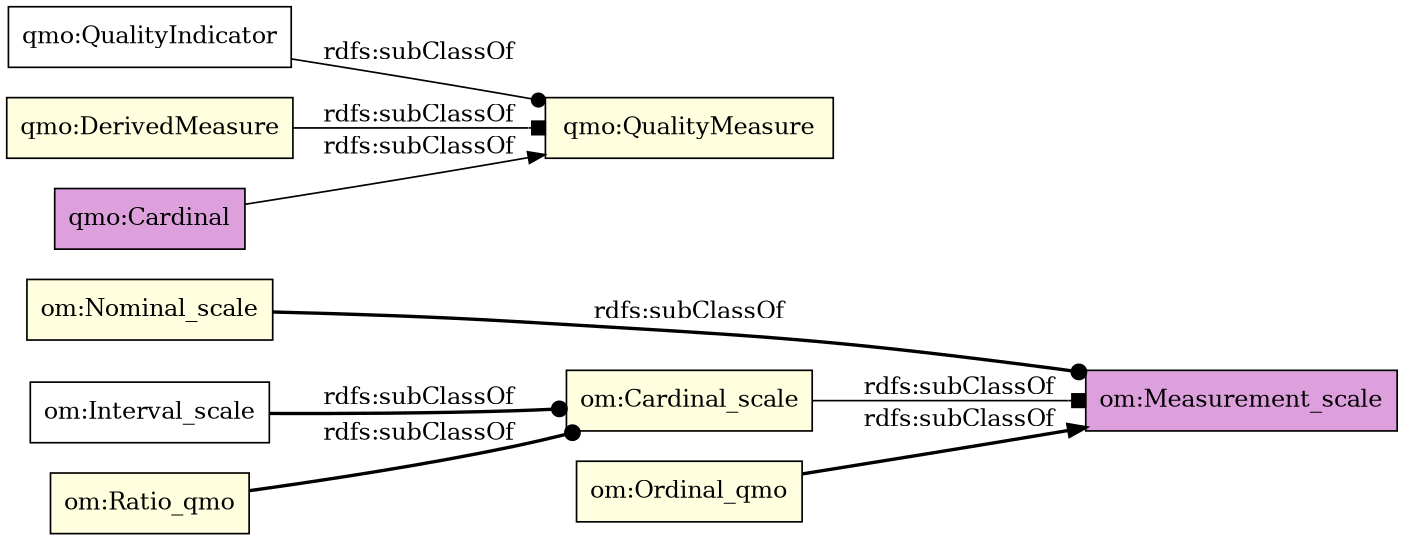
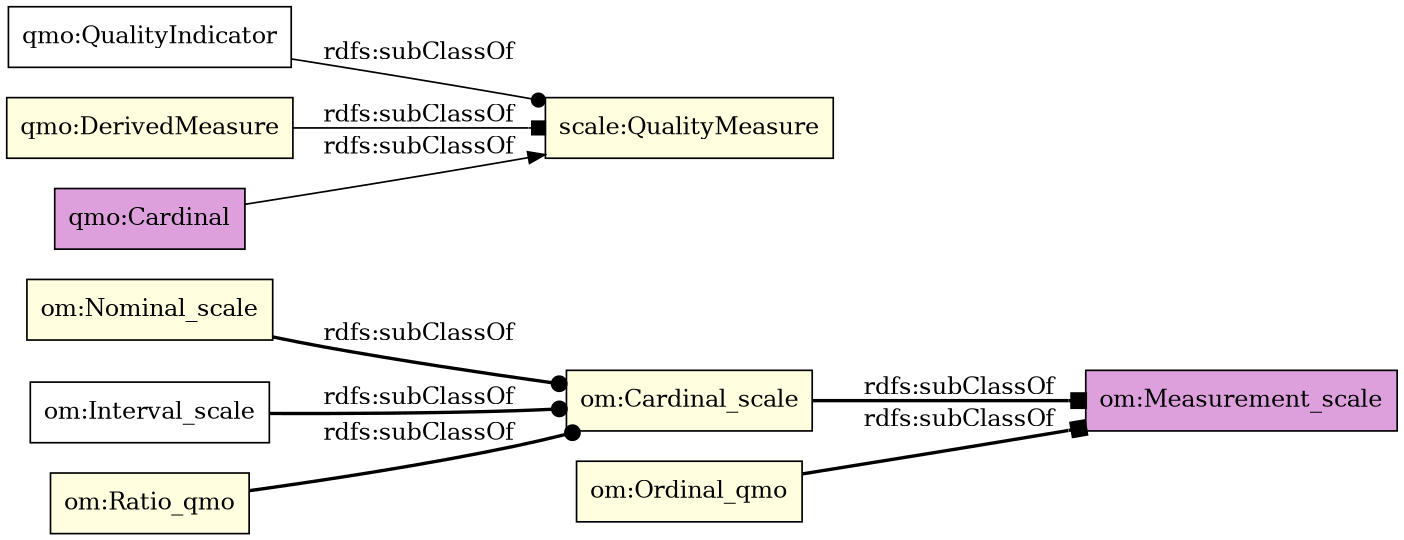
(689, 128) -> (689, 128)
(673, 331) -> (412, 362)
(941, 401) -> (941, 401)
(936, 452) -> (936, 452)
